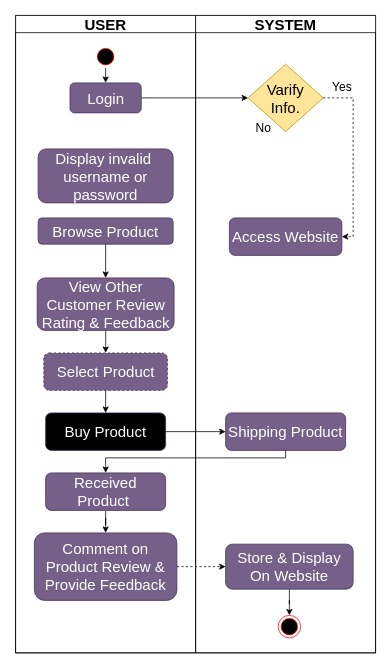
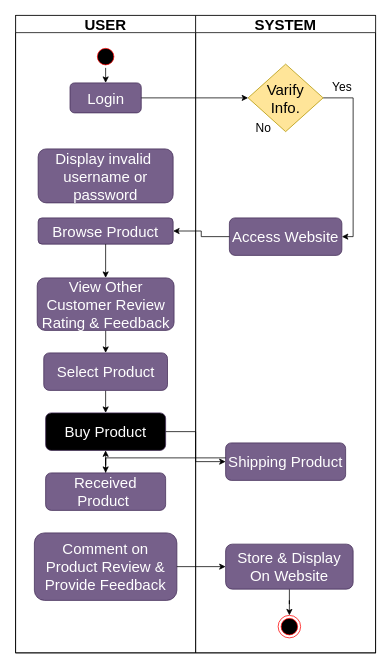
(353, 155) -> (353, 155)
none -> (212, 237)
(105, 372) -> (105, 372)
(285, 432) -> (285, 462)
(105, 524) -> (105, 455)
(197, 567) -> (197, 567)
